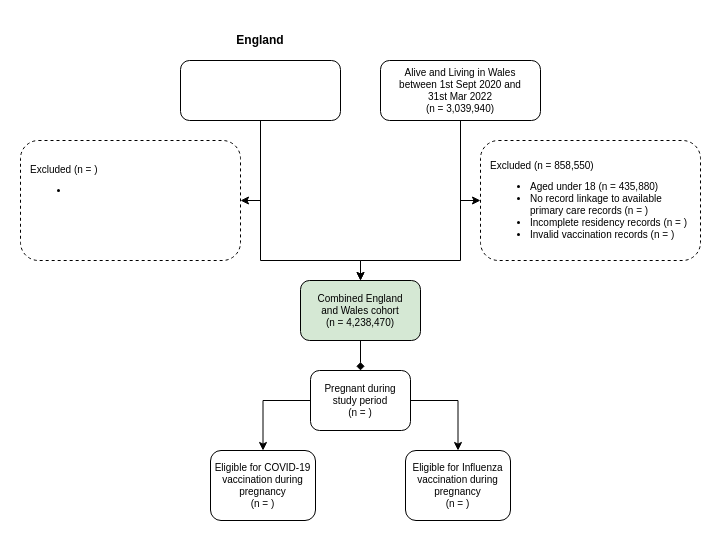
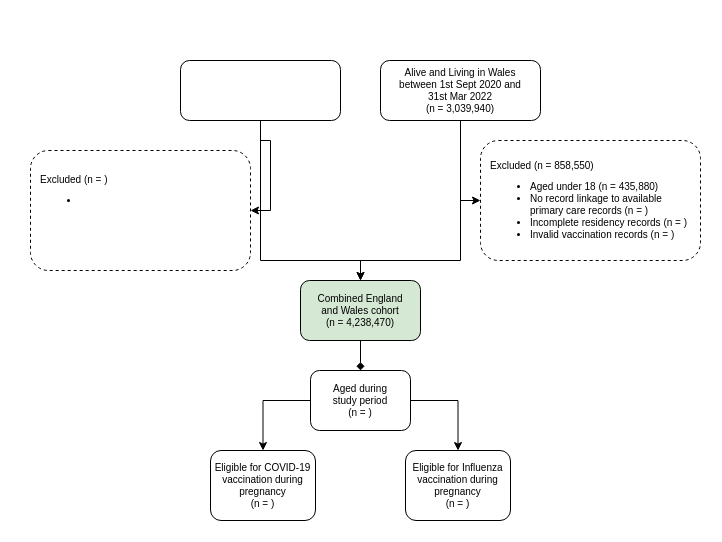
(261, 41) -> none
(131, 201) -> (141, 211)
(361, 401) -> (361, 401)
